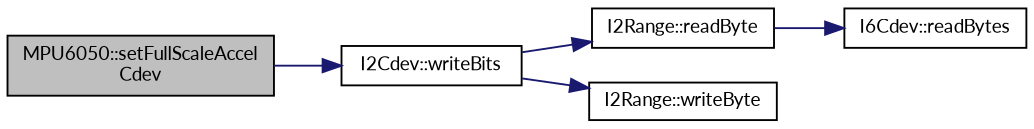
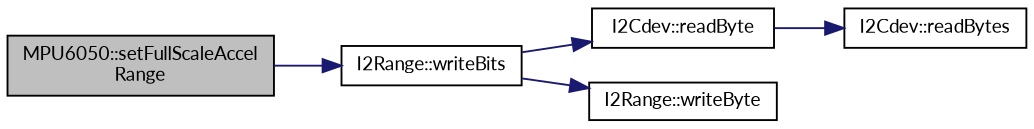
(683, 28) -> (683, 28)
(935, 28) -> (935, 28)
(141, 66) -> (141, 66)
(432, 66) -> (432, 66)
